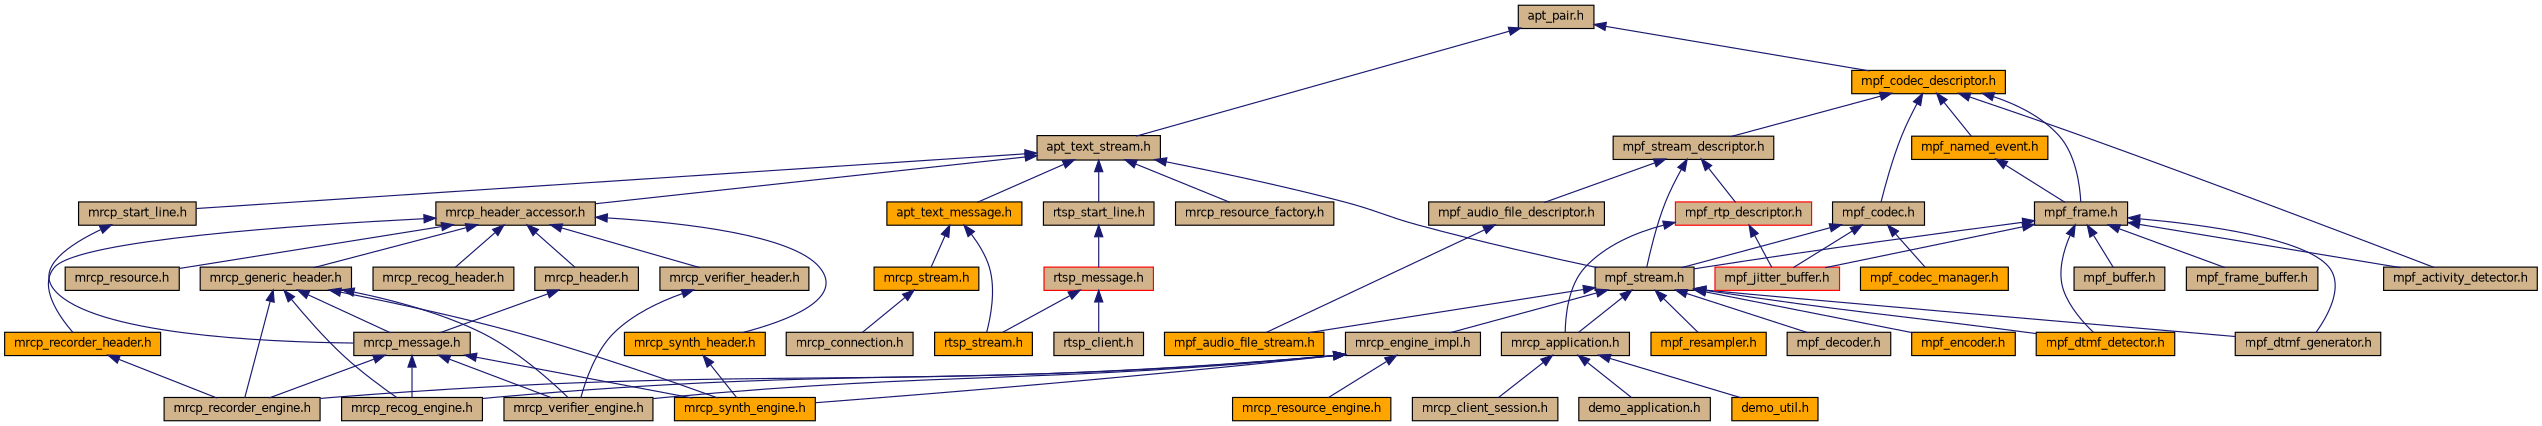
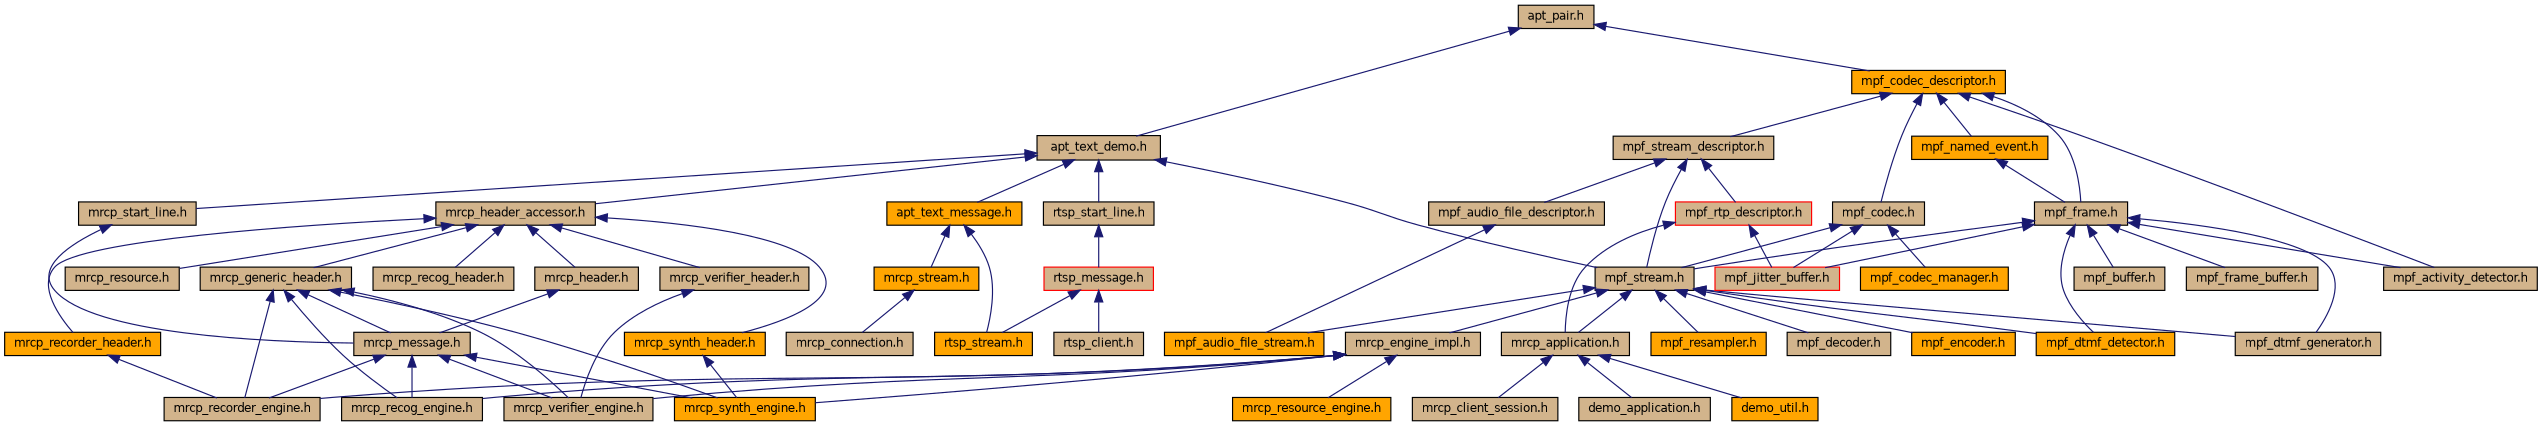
(1099, 148) -> (1099, 148)
(1255, 214) -> none
